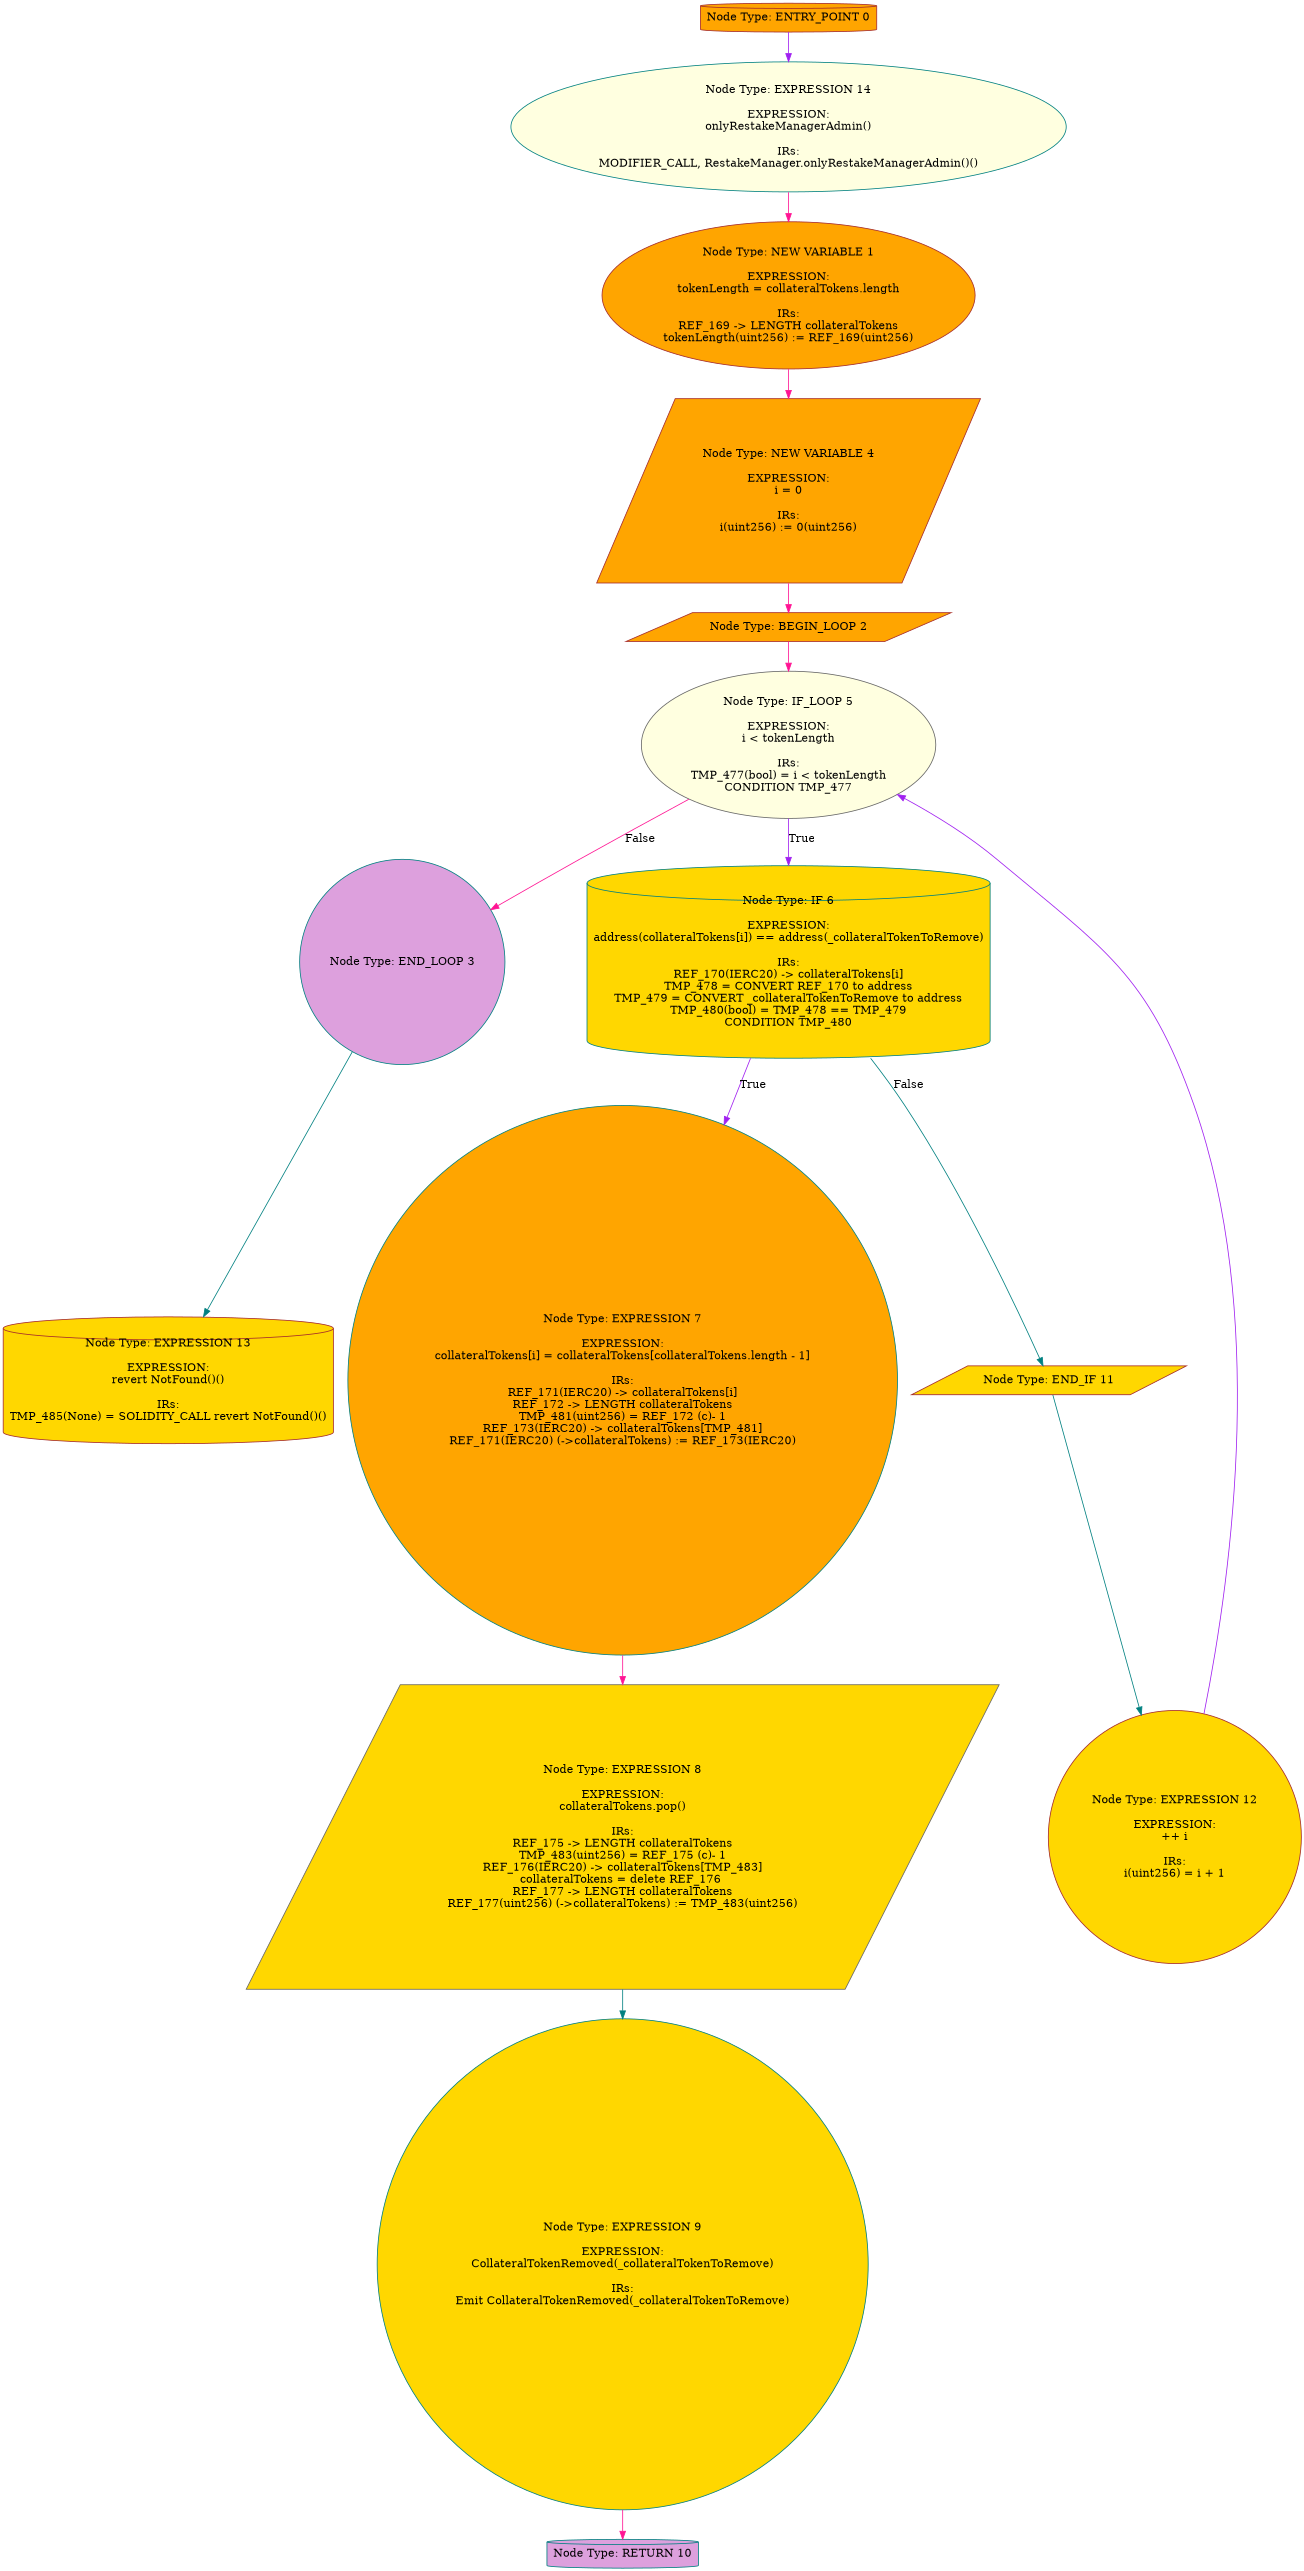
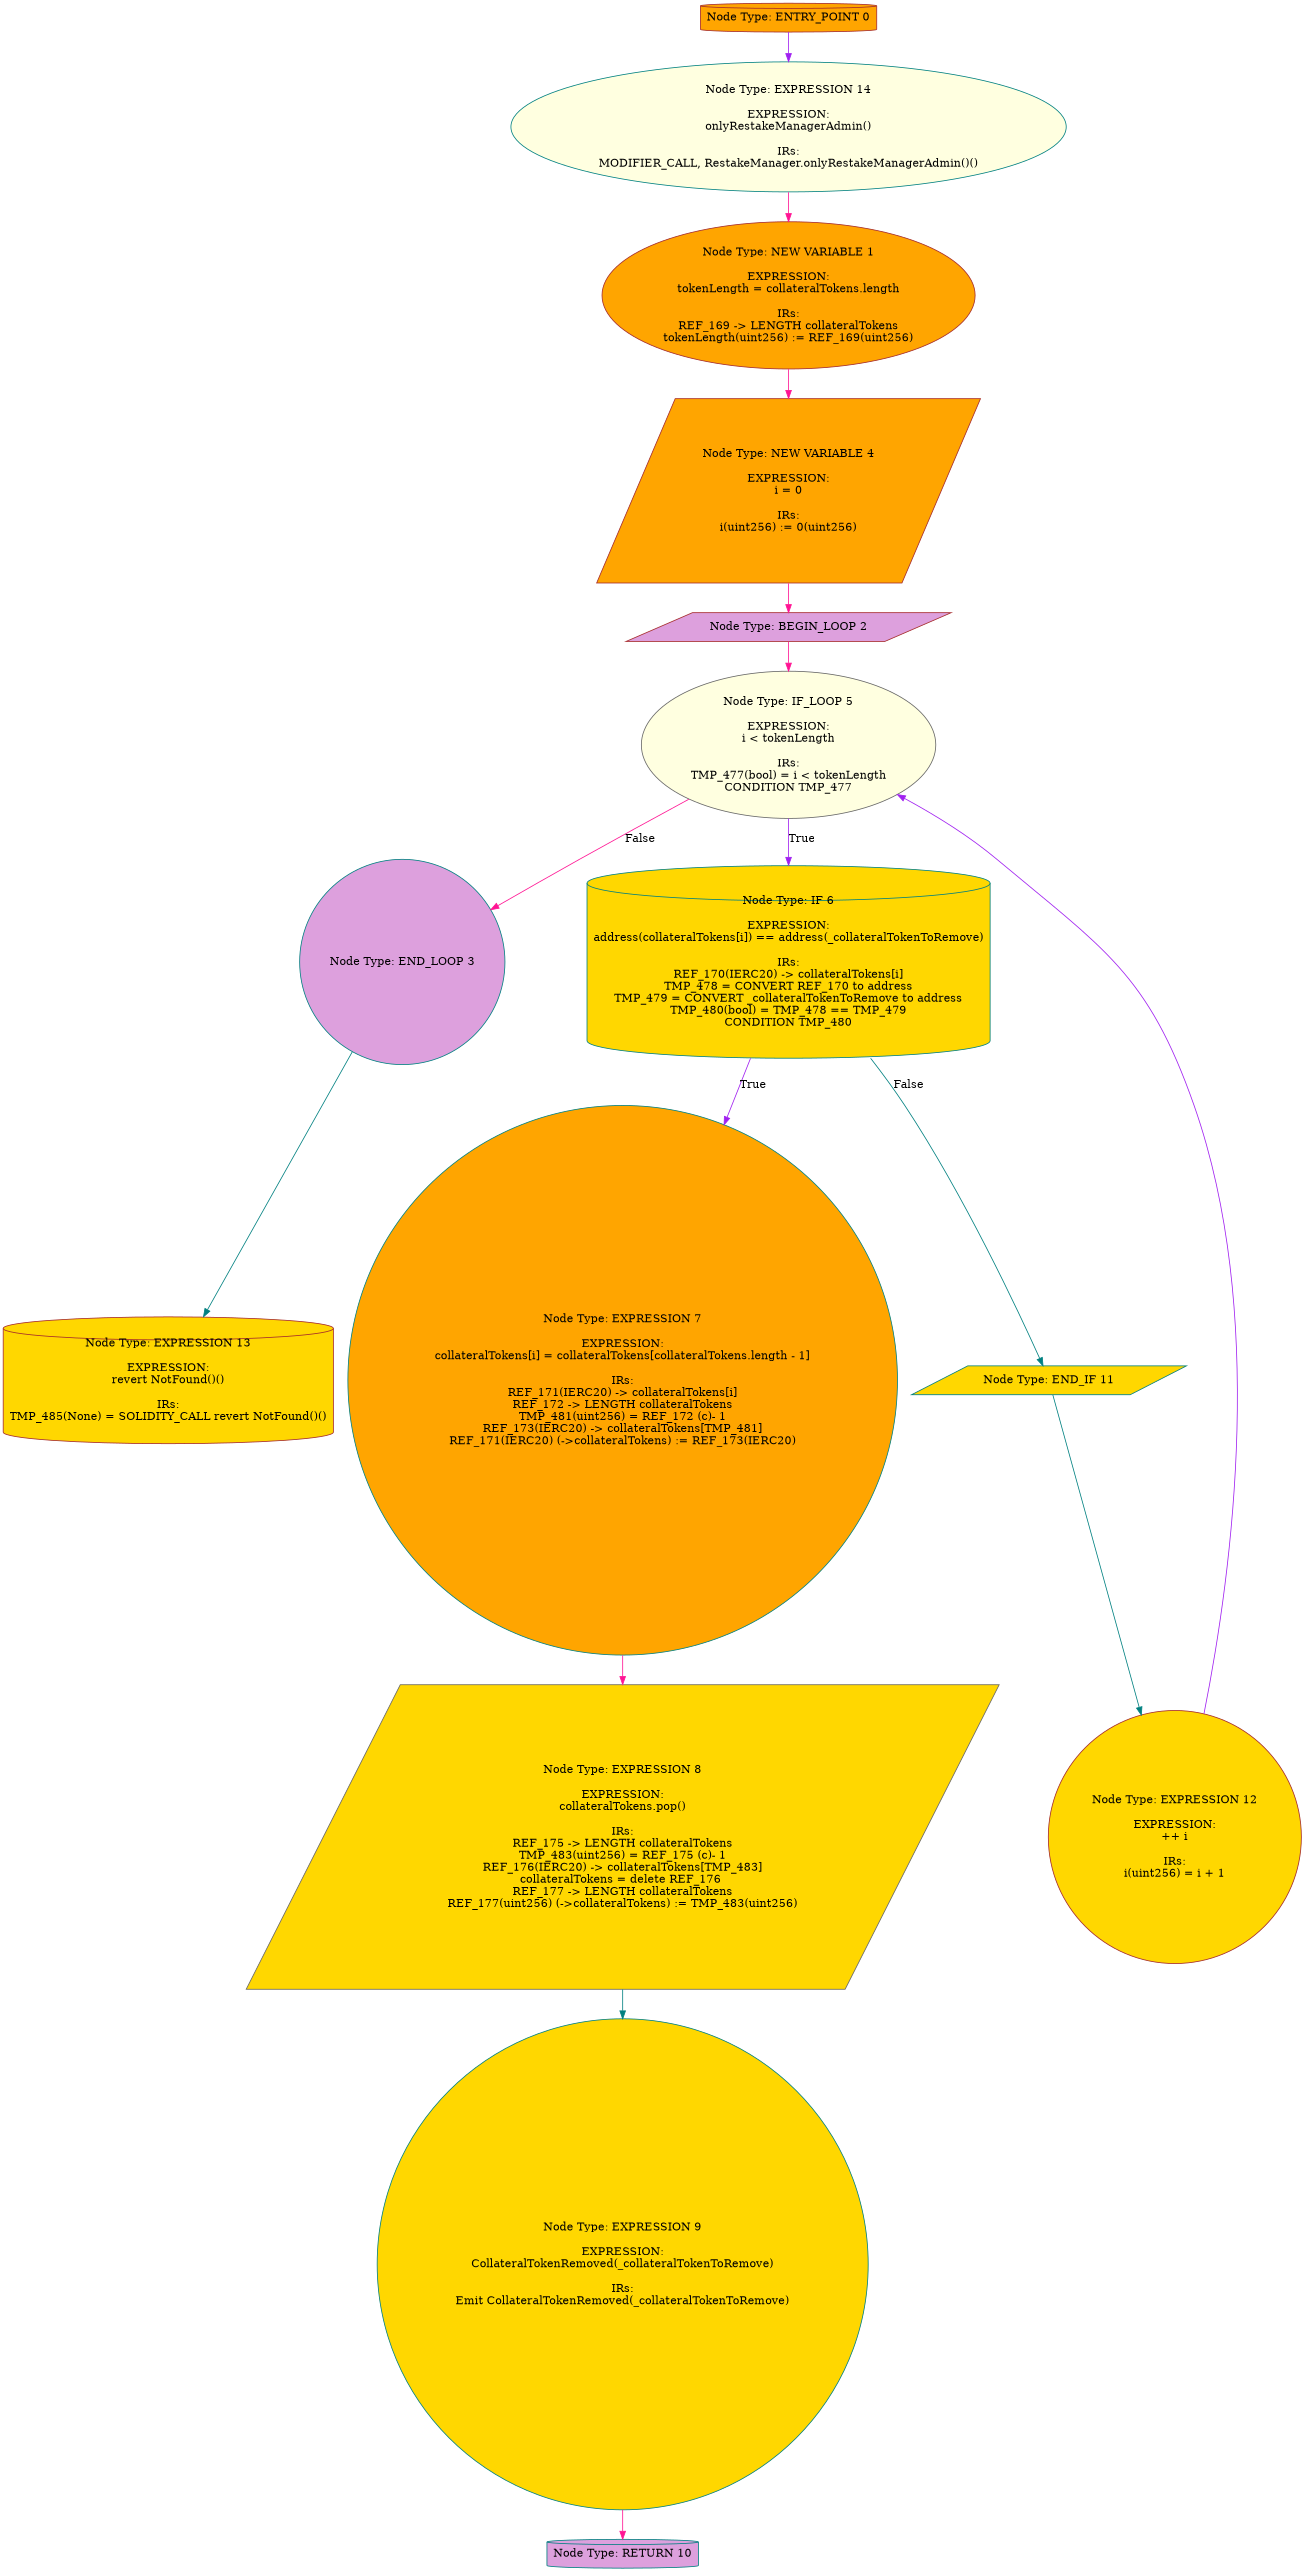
(789, 627) -> (789, 627)
(1049, 1380) -> (1049, 1380)
